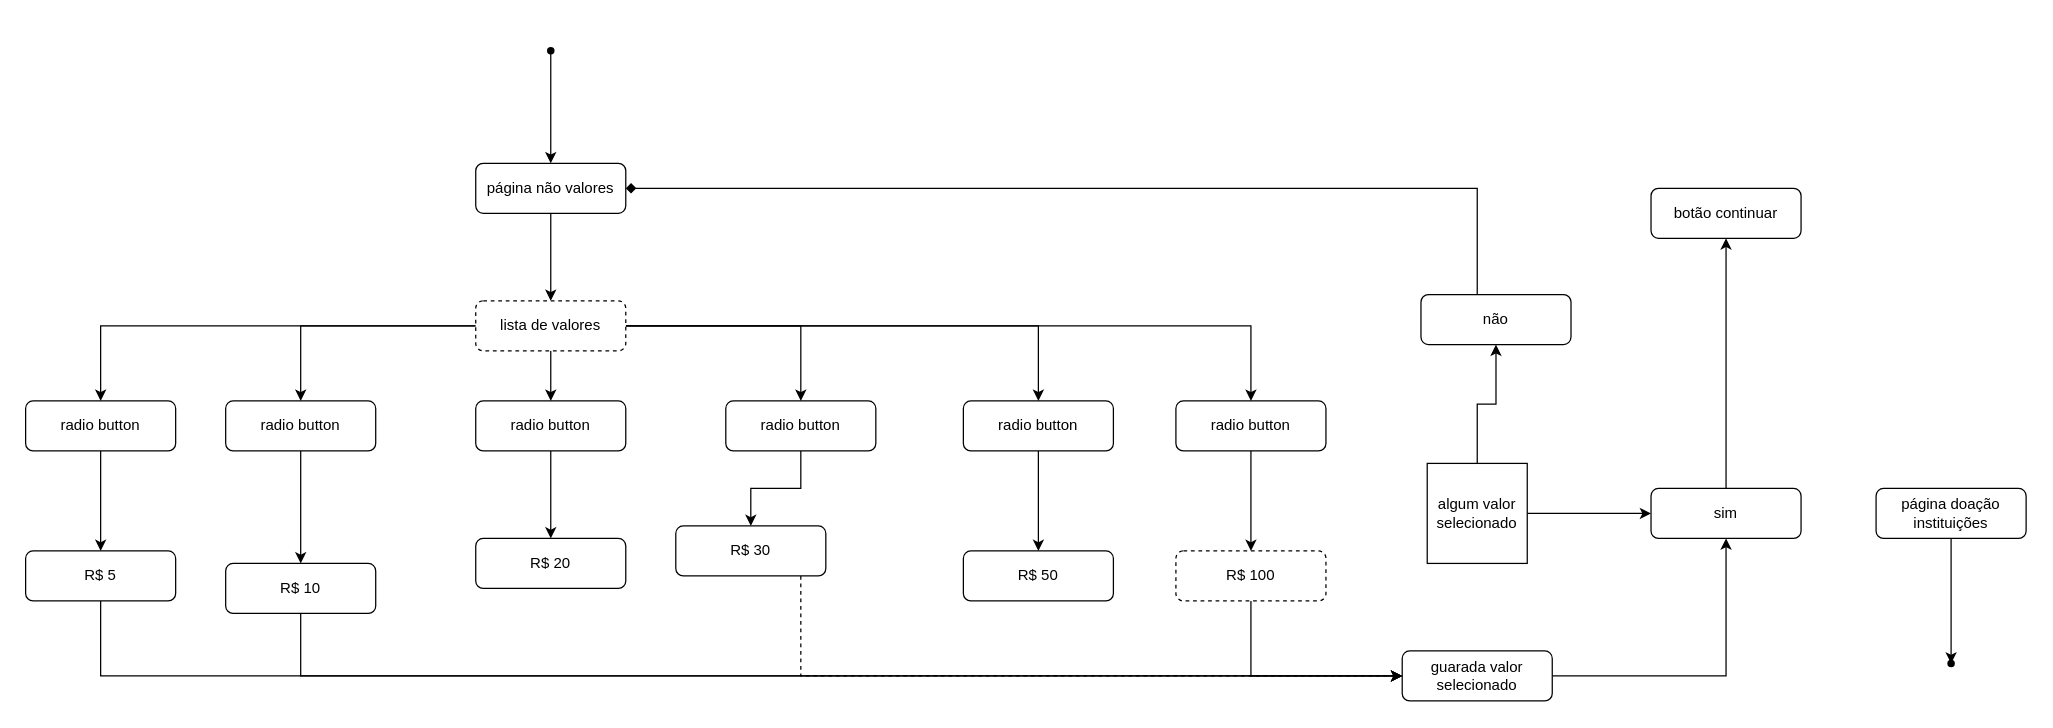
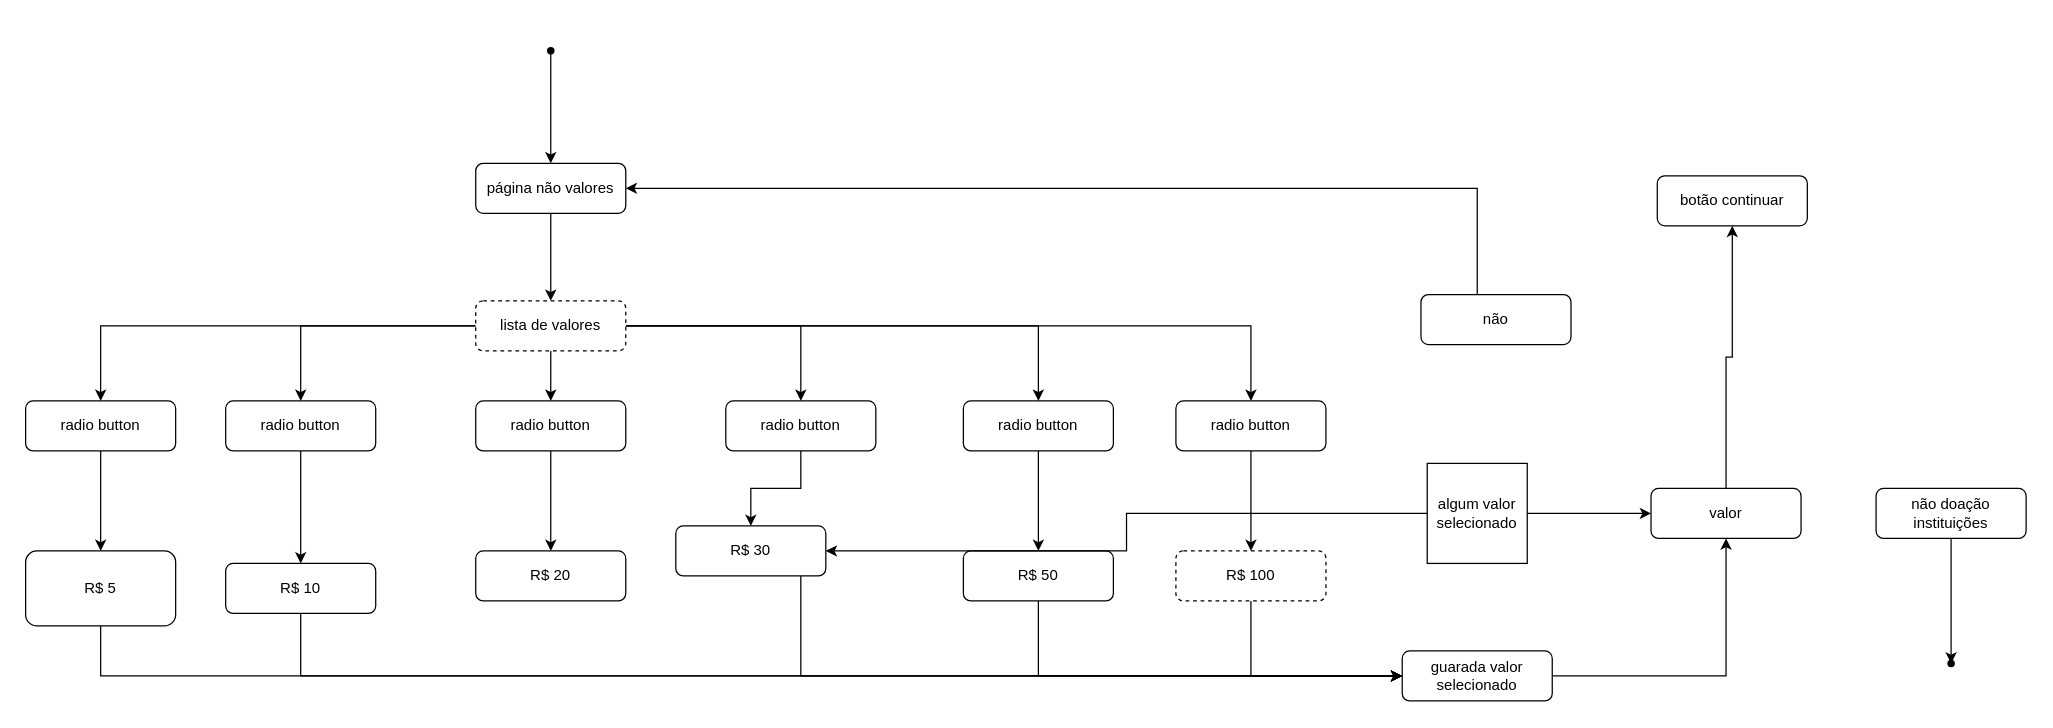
(636, 188) -> (636, 188)
(1726, 213) -> (1732, 201)
(1482, 404) -> (1248, 513)
(1726, 513) -> (1726, 513)
(1951, 513) -> (1951, 513)
(551, 563) -> (551, 576)
(101, 576) -> (101, 588)
(801, 625) -> (801, 625)
none -> (1038, 637)
